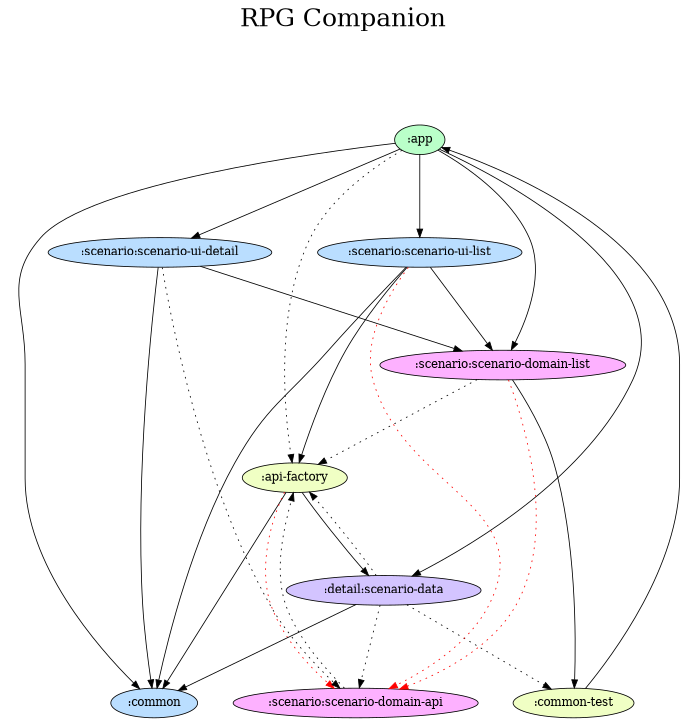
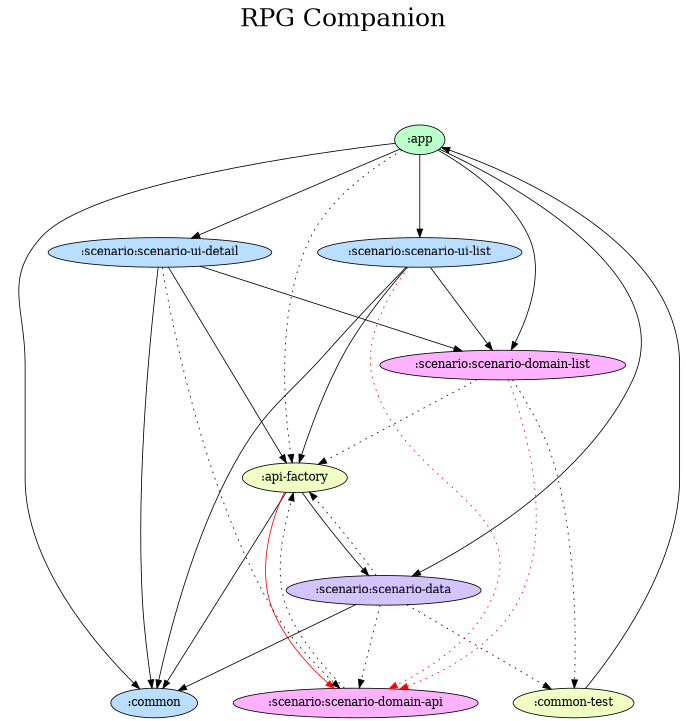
none -> (225, 361)
(567, 524) -> (567, 524)
(267, 585) -> (267, 585)
(384, 590) -> (384, 590)
